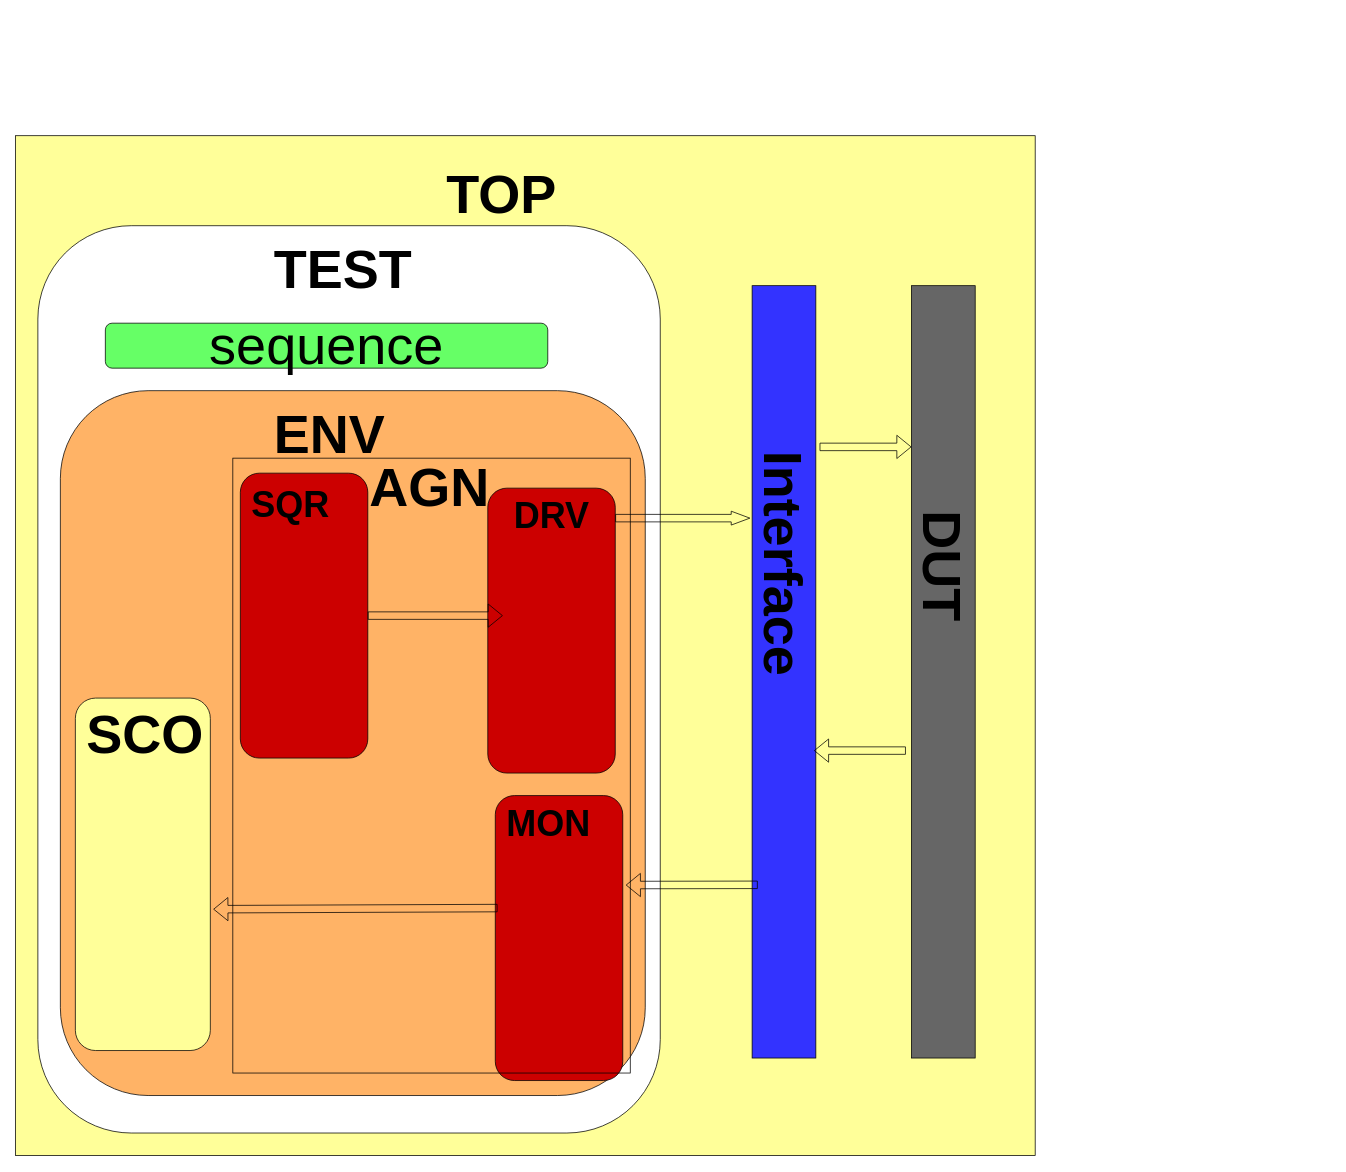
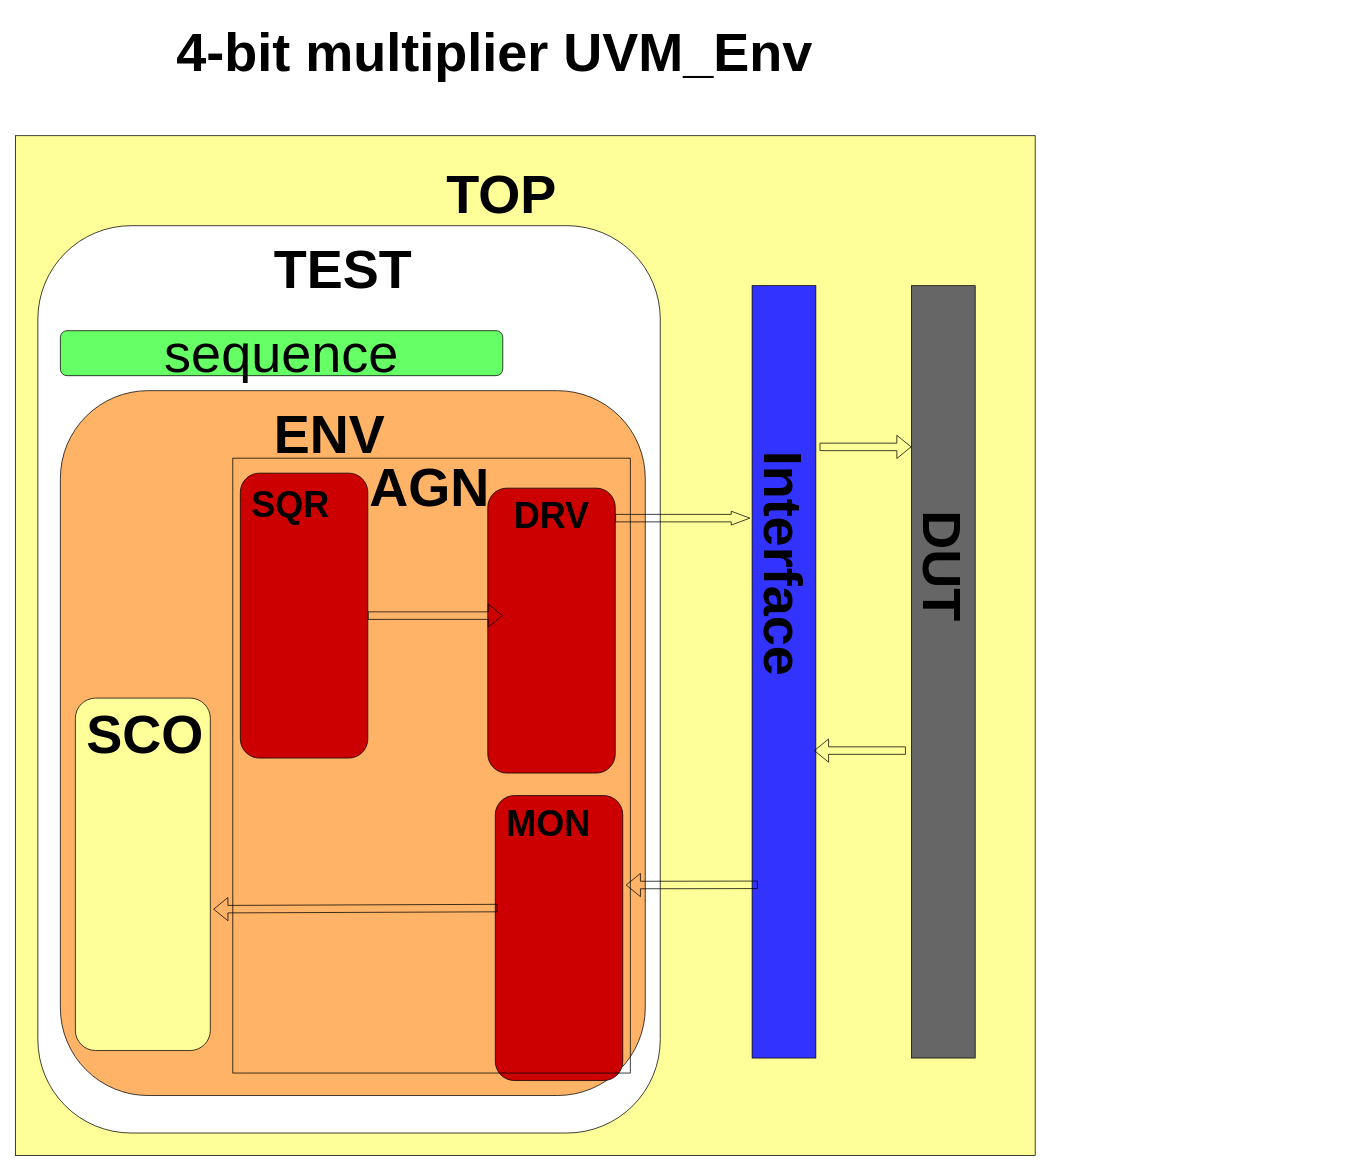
none -> (518, 60)
(327, 345) -> (282, 353)
